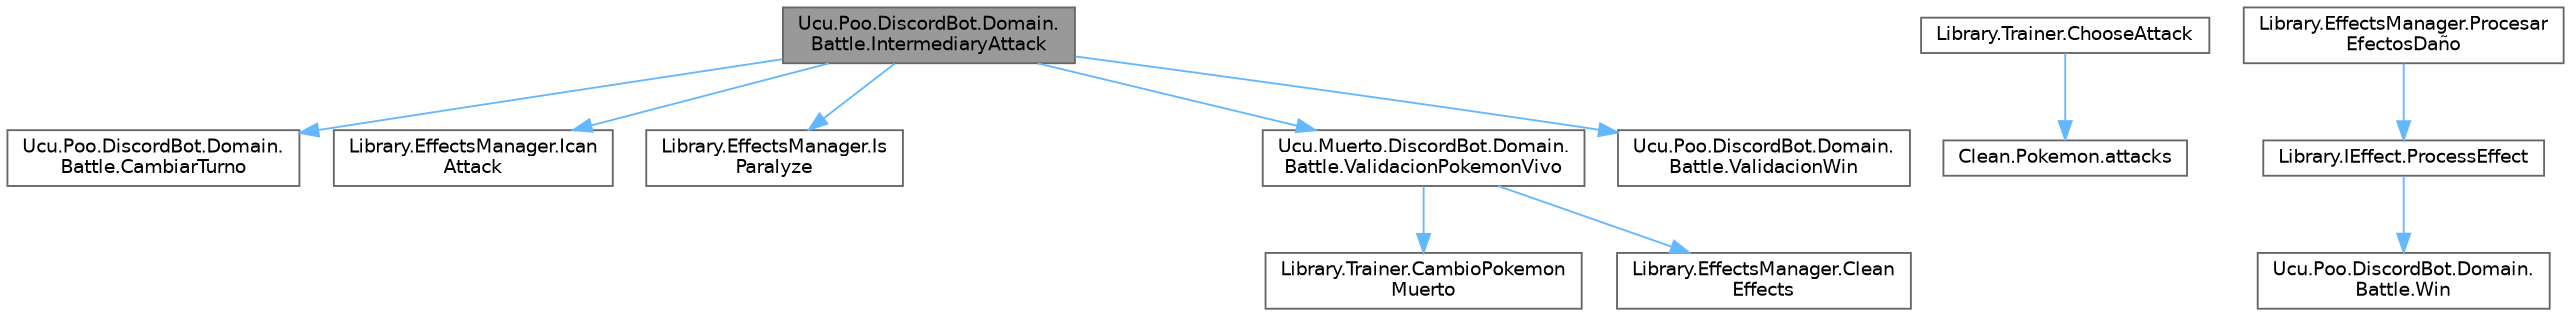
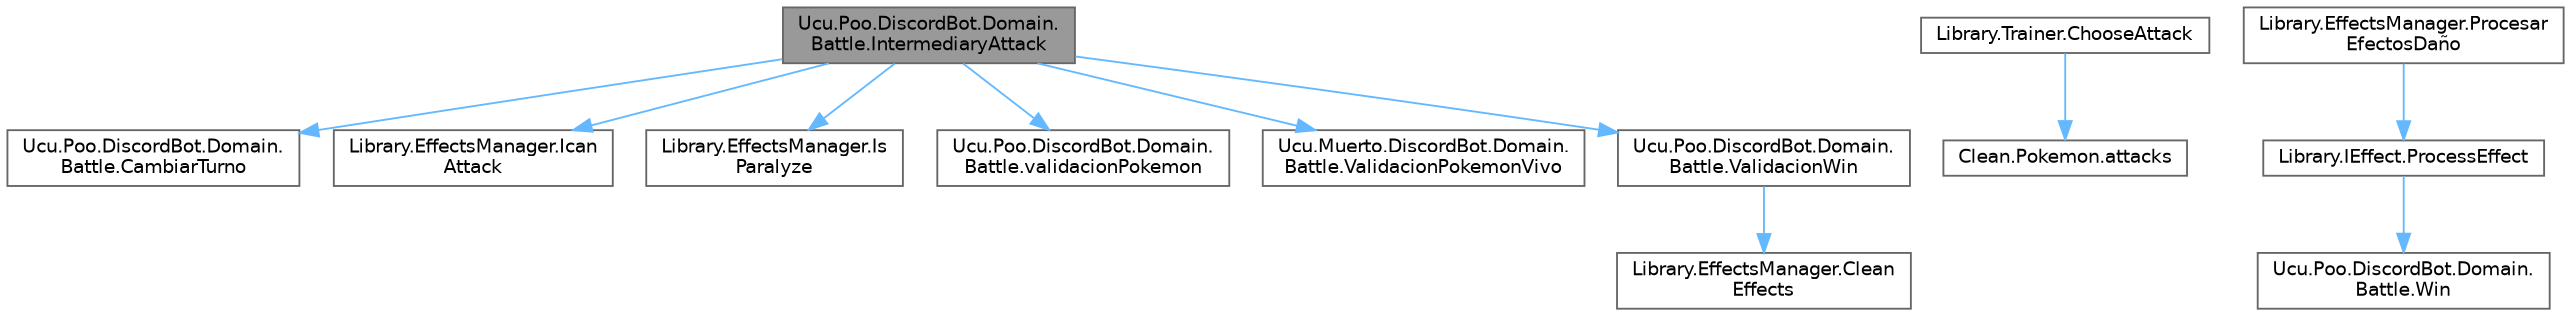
none -> (1083, 158)
(1585, 216) -> (1764, 210)
(1424, 281) -> none
